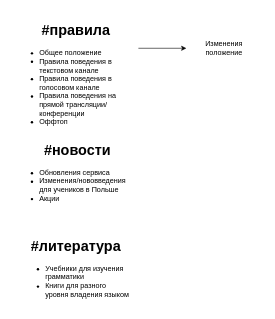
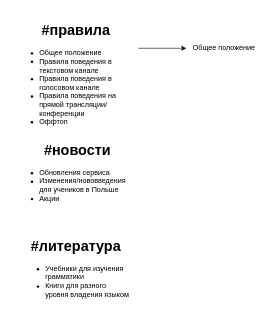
(224, 48) -> (224, 48)
